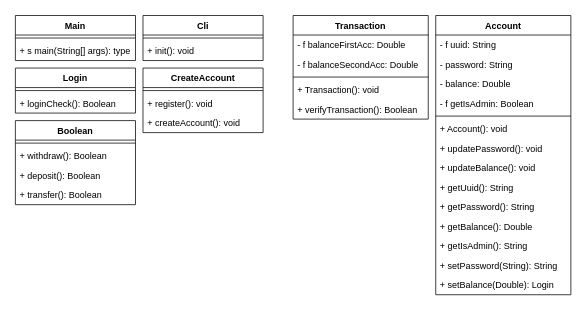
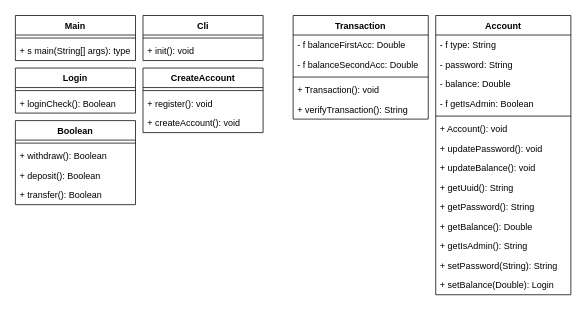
(473, 45) -> (474, 45)
(366, 110) -> (363, 110)
